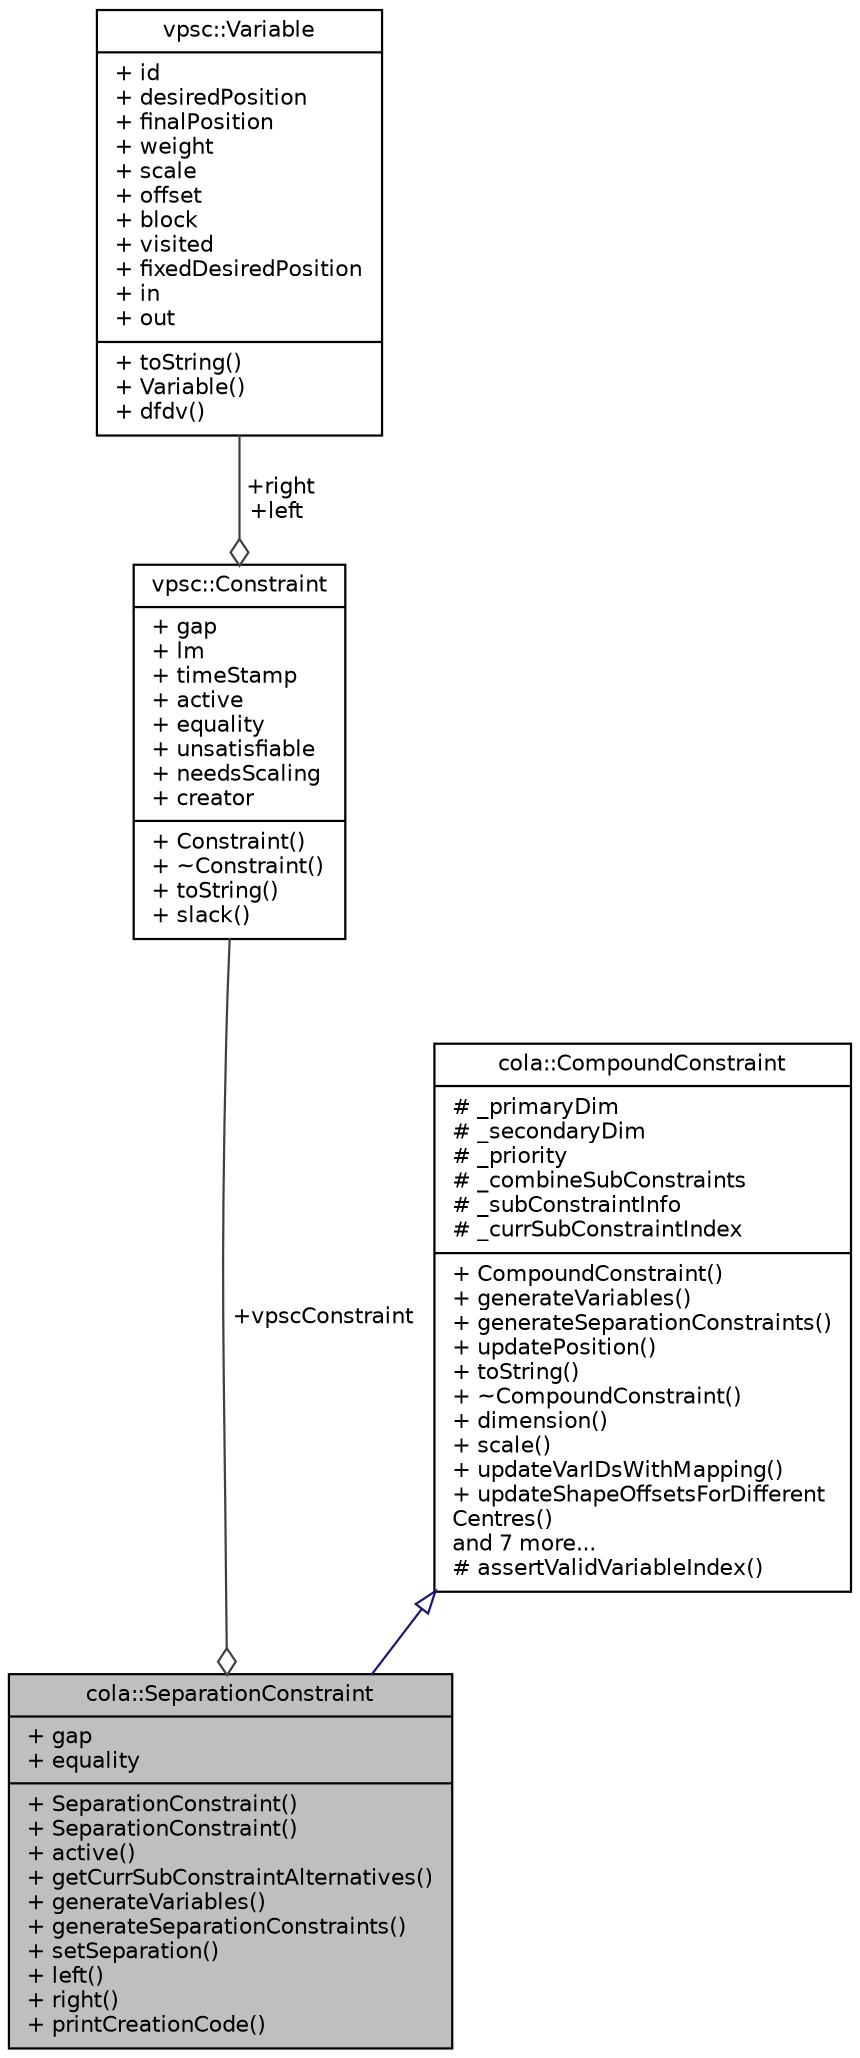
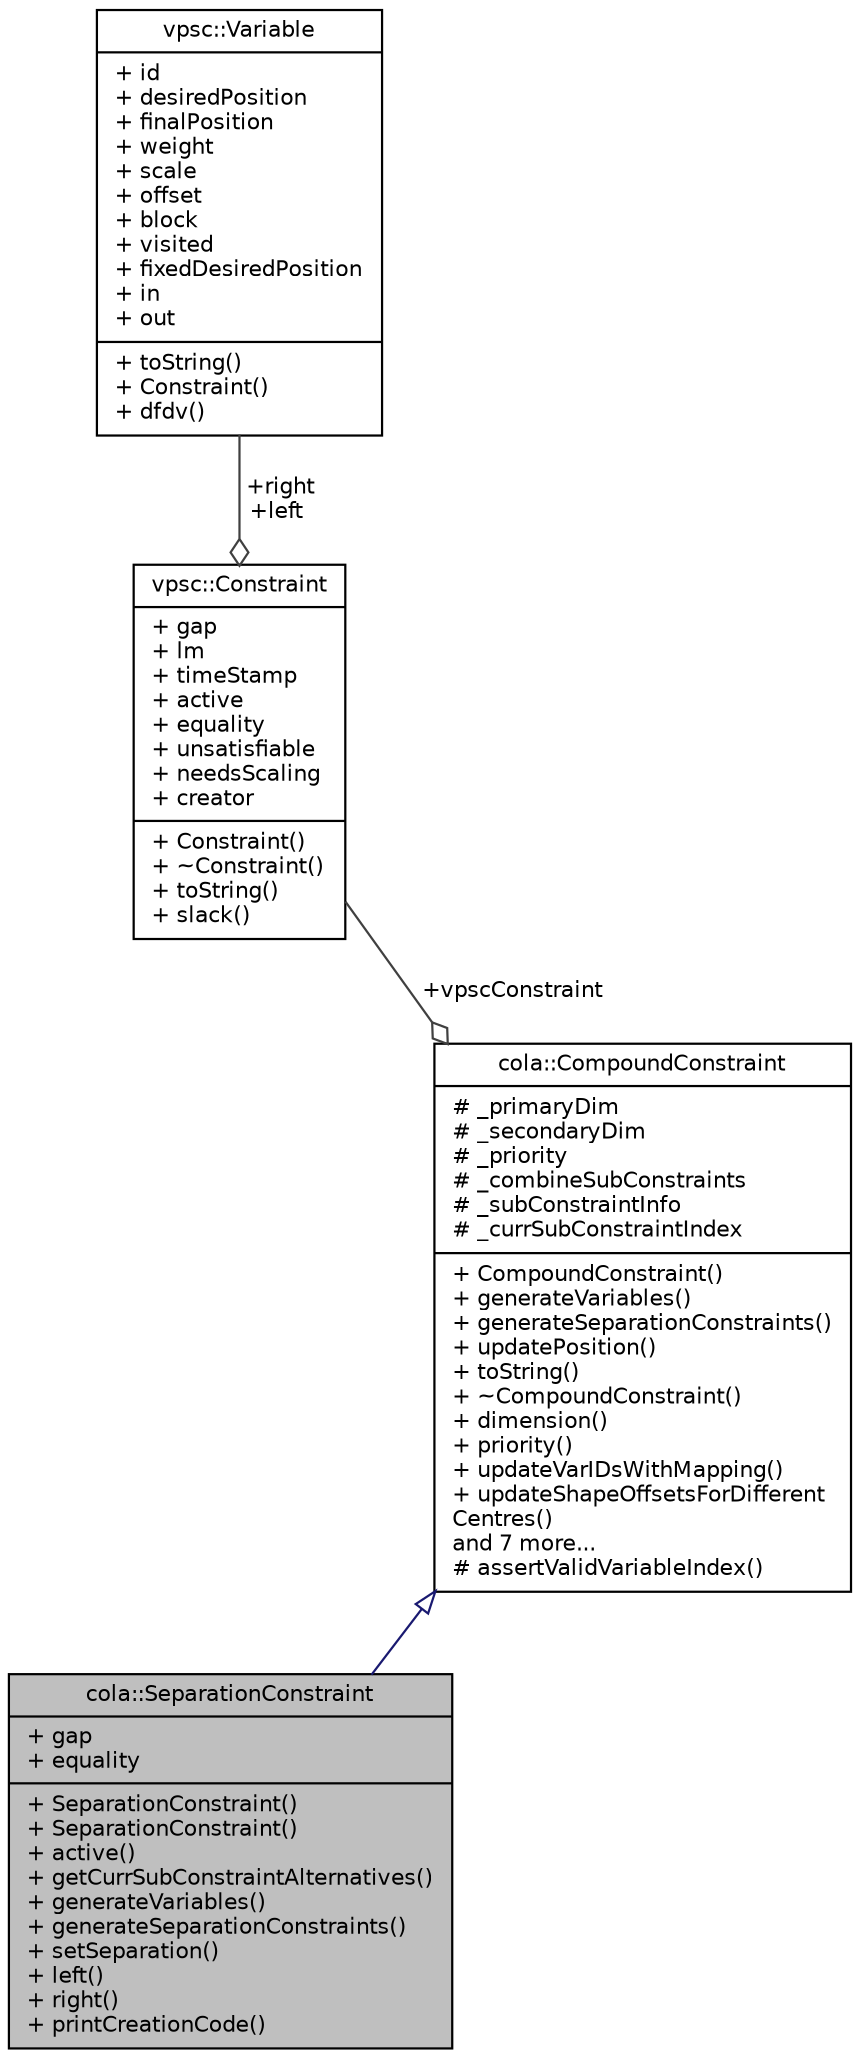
(180, 388) -> (193, 388)
(223, 1293) -> (389, 962)
(502, 1446) -> (514, 1446)
